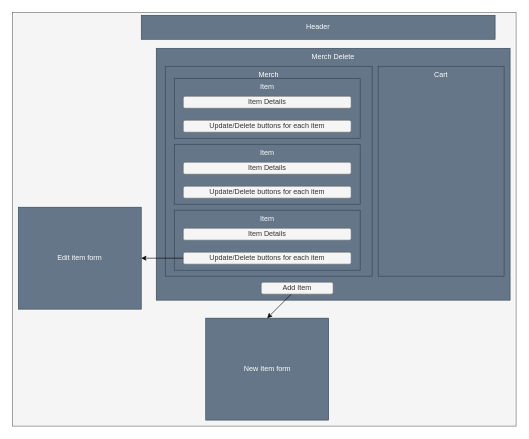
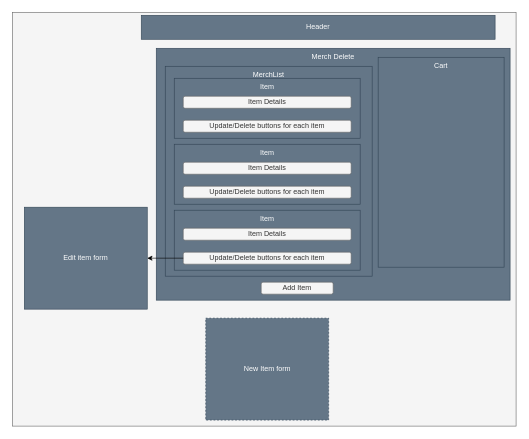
(269, 75) -> (269, 75)
(441, 171) -> (441, 162)
(80, 258) -> (86, 258)
(271, 314) -> none
(267, 369) -> (267, 369)
